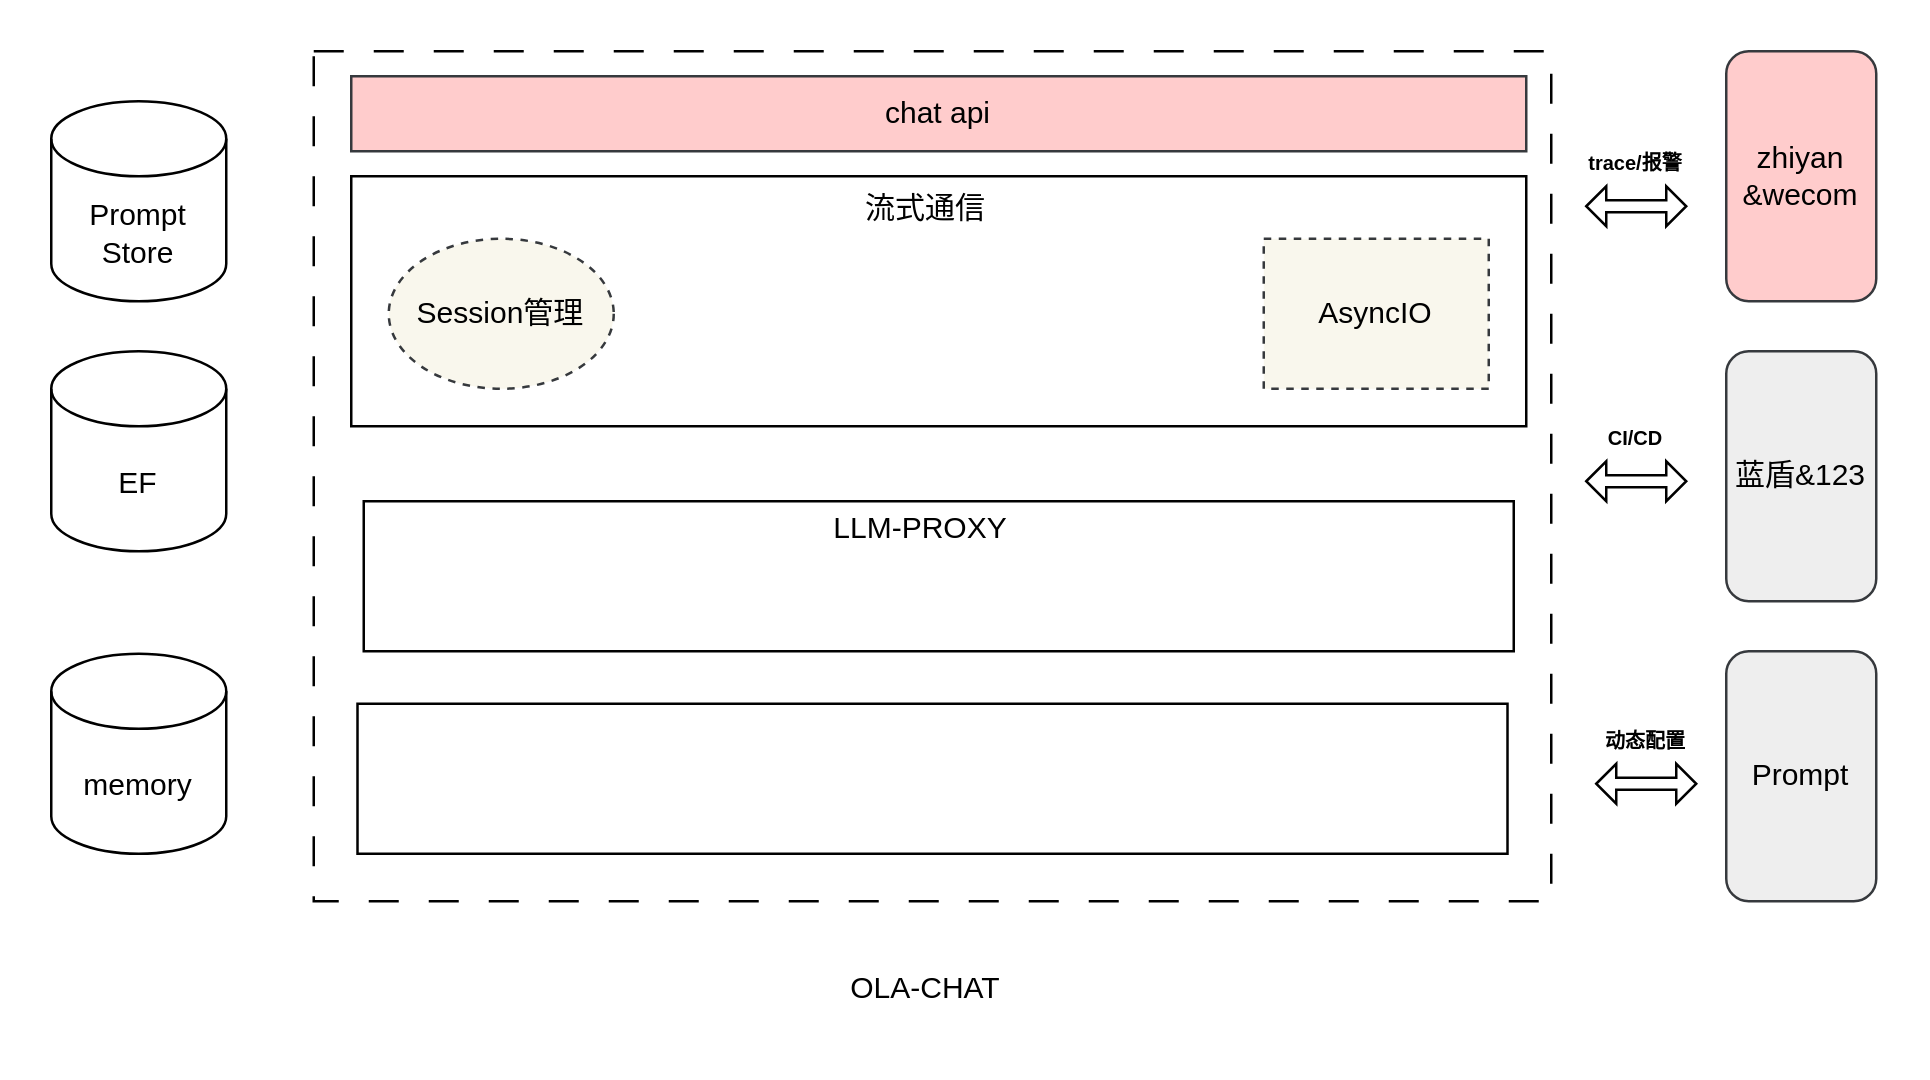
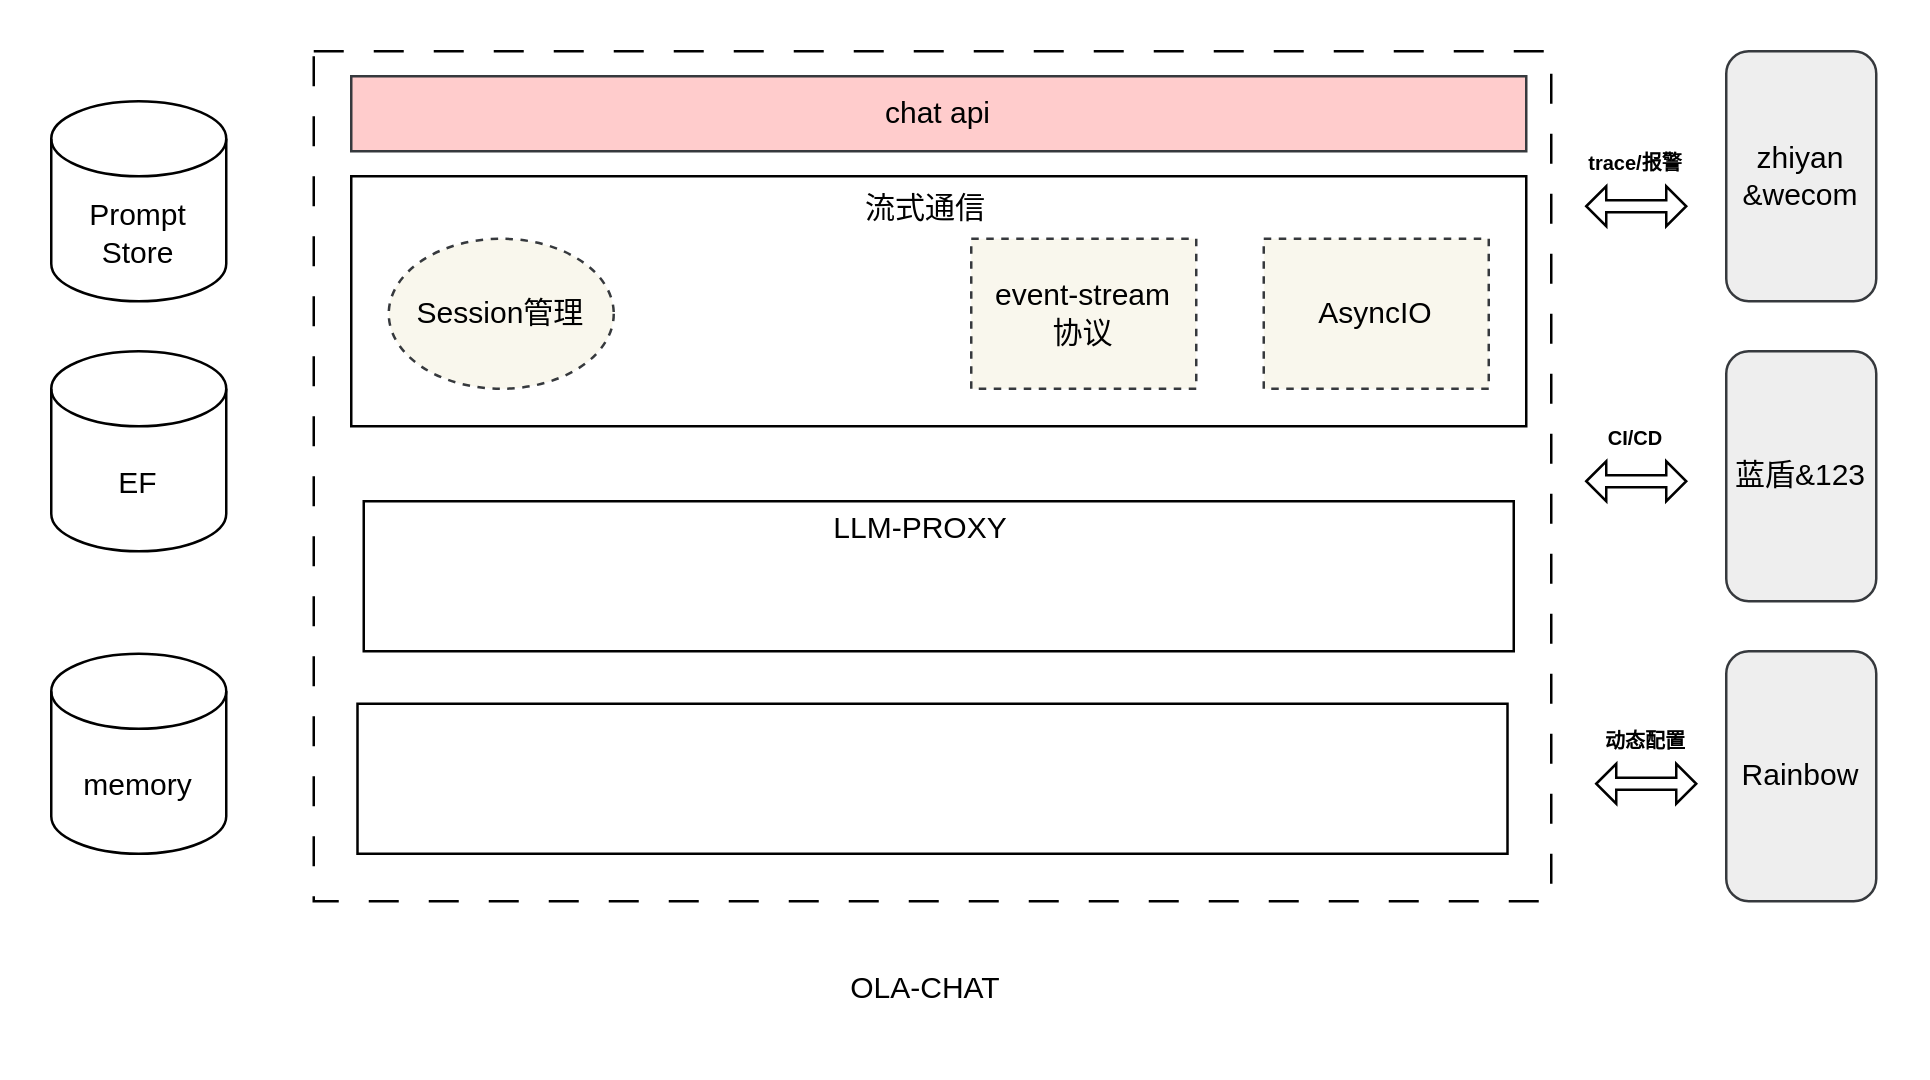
(1801, 176) -> (1801, 176)
none -> (1084, 314)
(1801, 776) -> (1801, 776)
